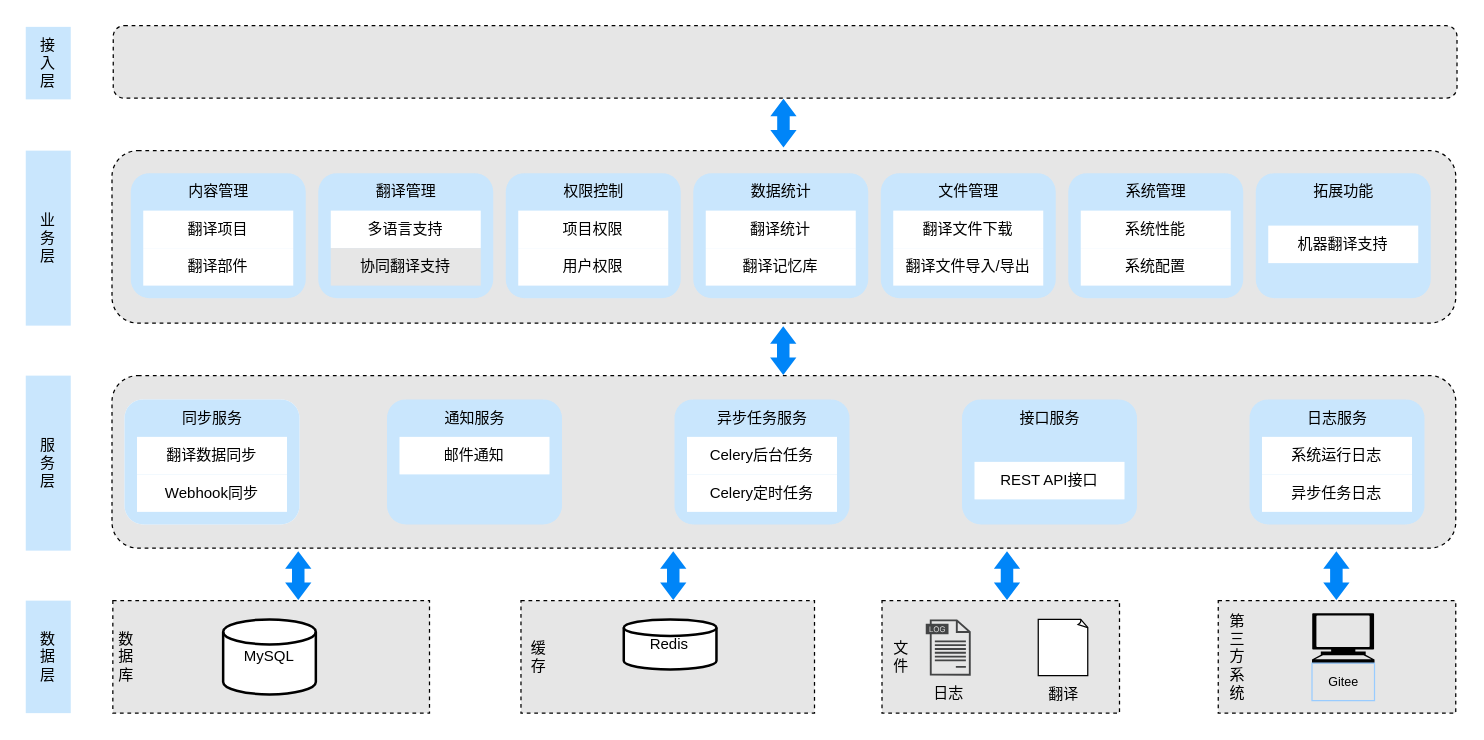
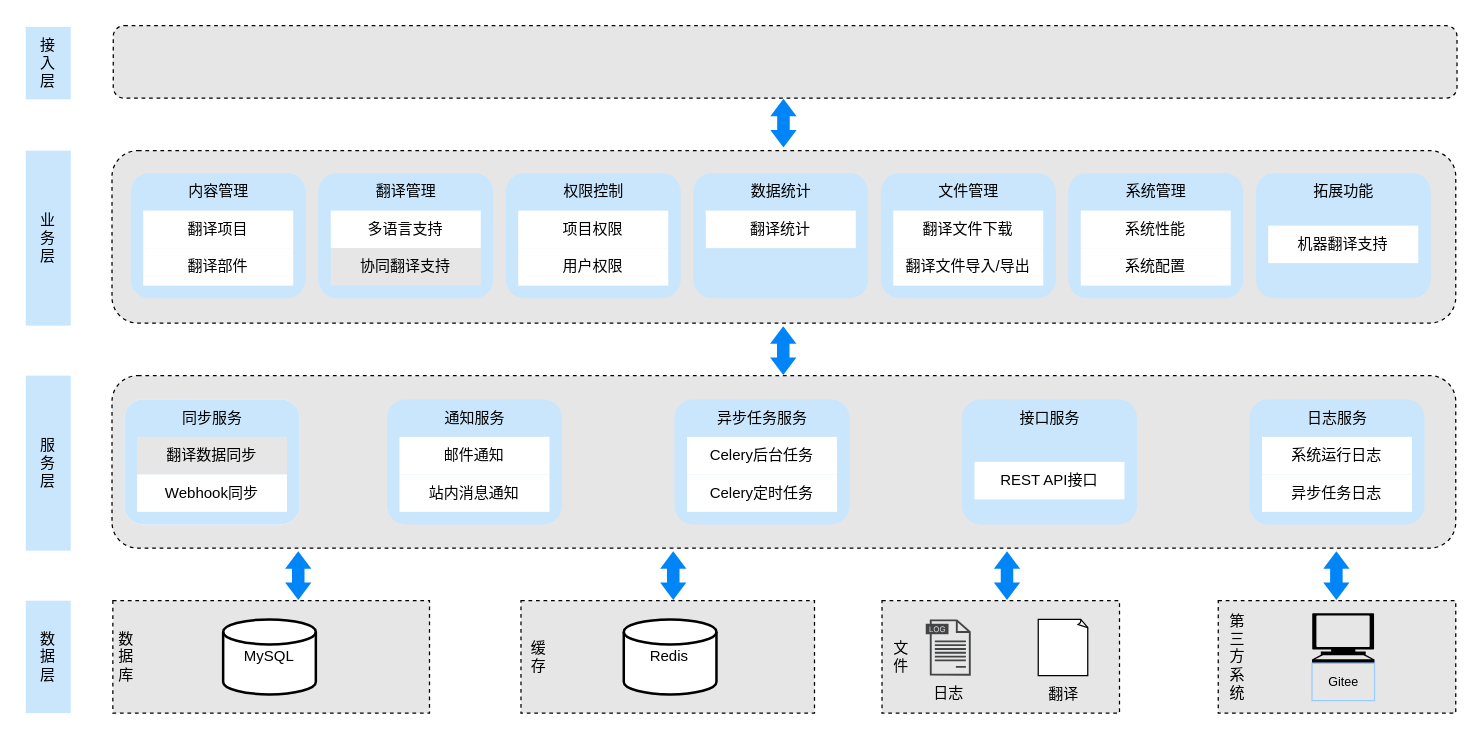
(781, 267) -> none
(212, 456) -> (212, 456)
none -> (474, 493)
(670, 644) -> (670, 657)
